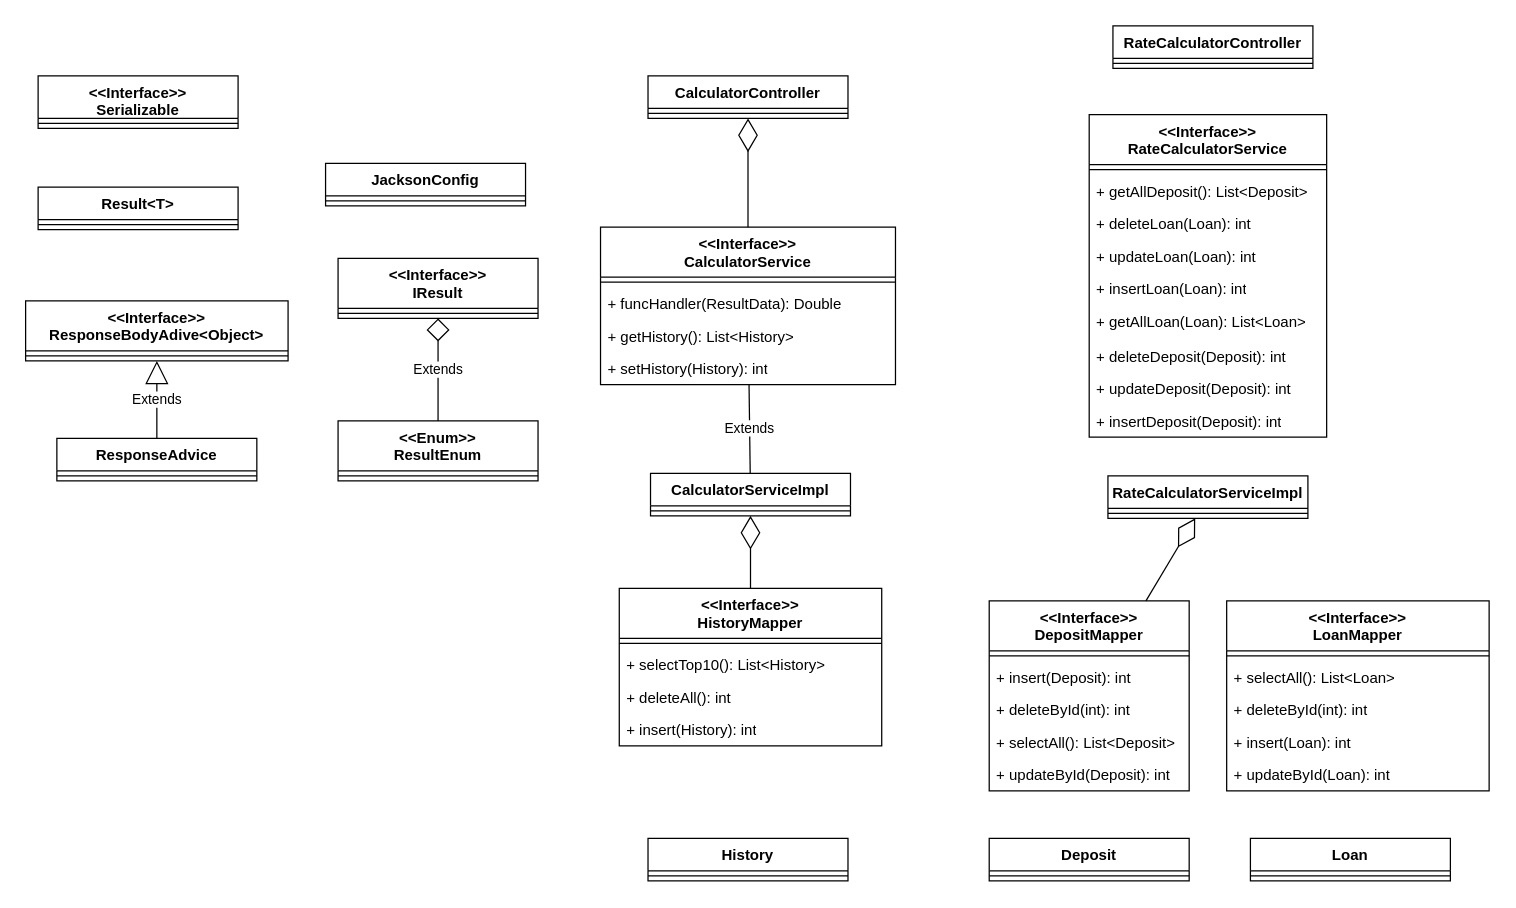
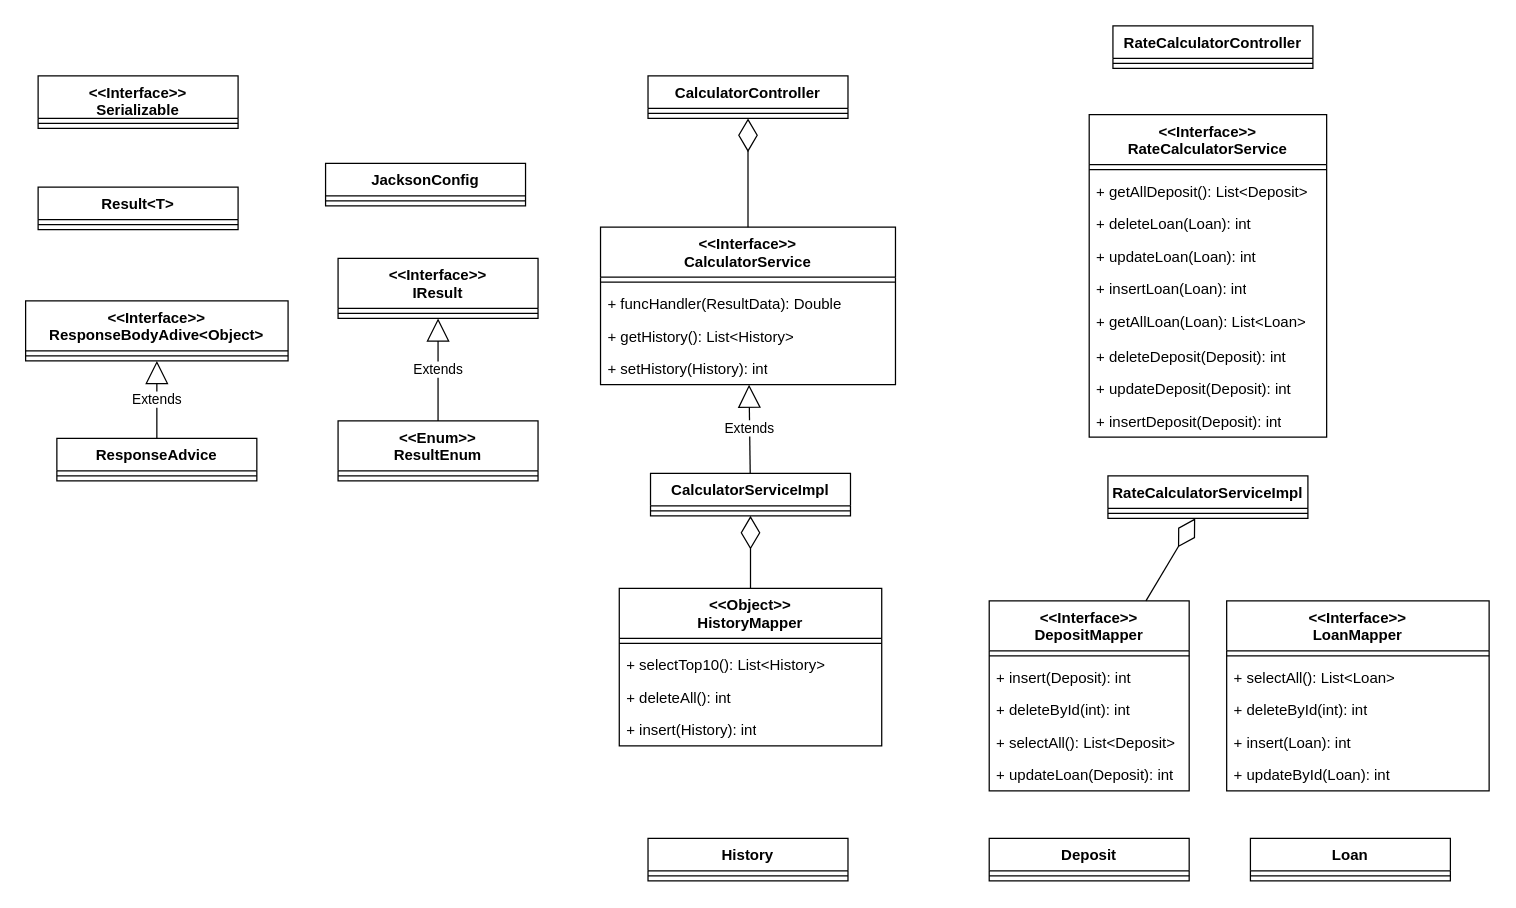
(438, 342) -> (438, 342)
(749, 398) -> (749, 408)
(751, 615) -> (751, 615)
(1091, 785) -> (1091, 785)
